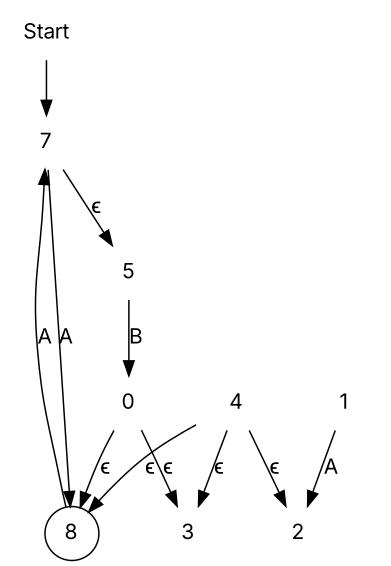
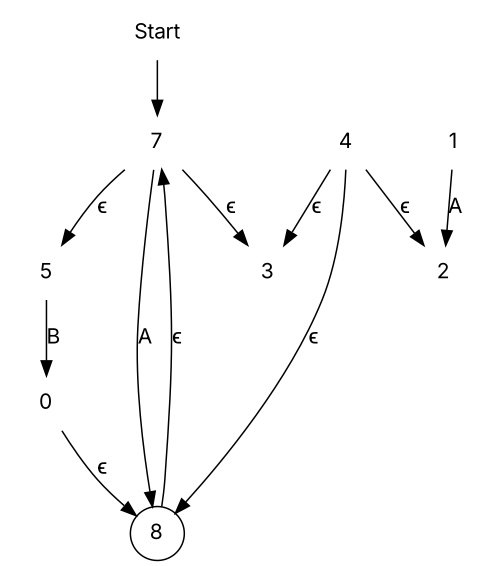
(45, 338) -> (178, 338)
(156, 461) -> (211, 201)
